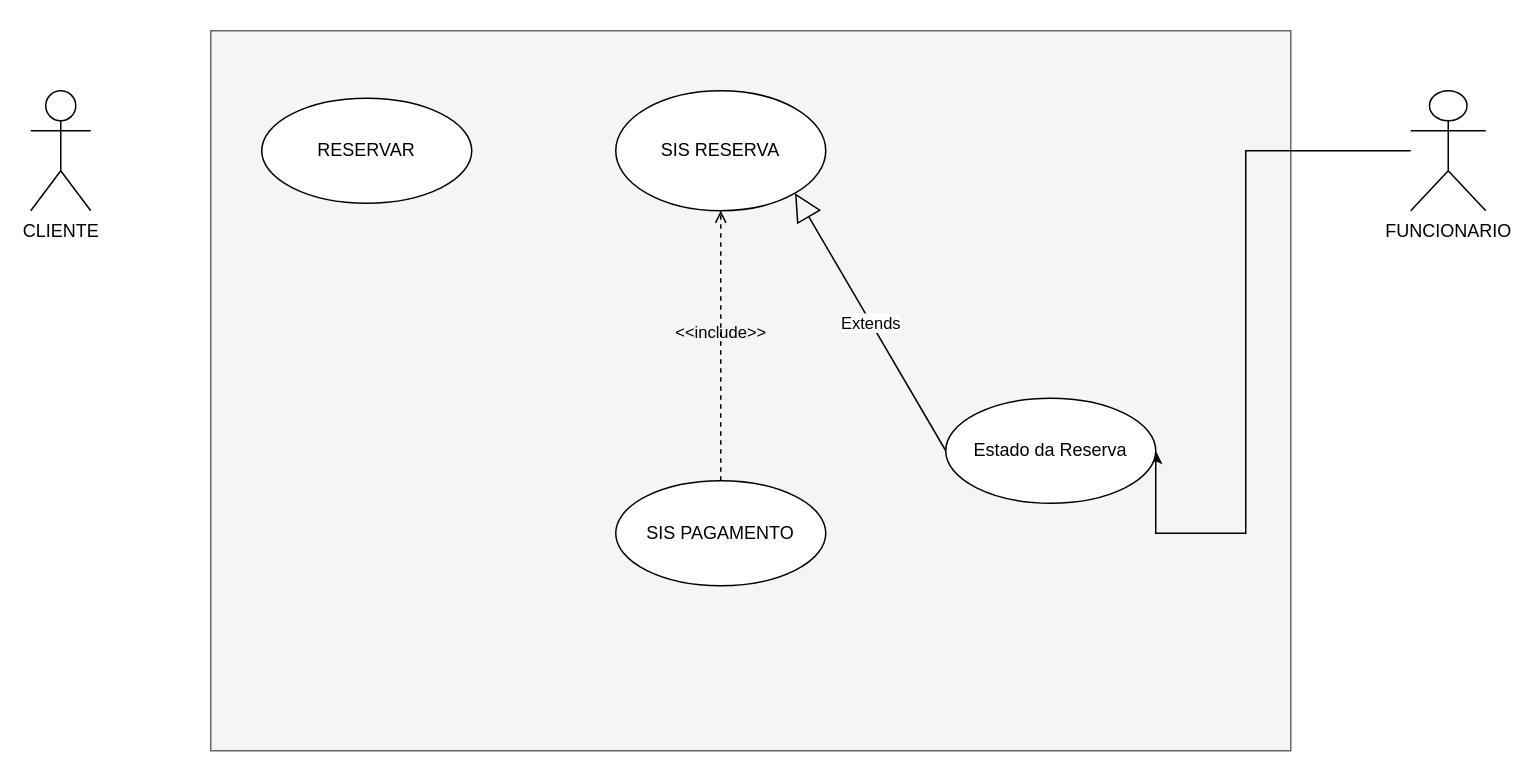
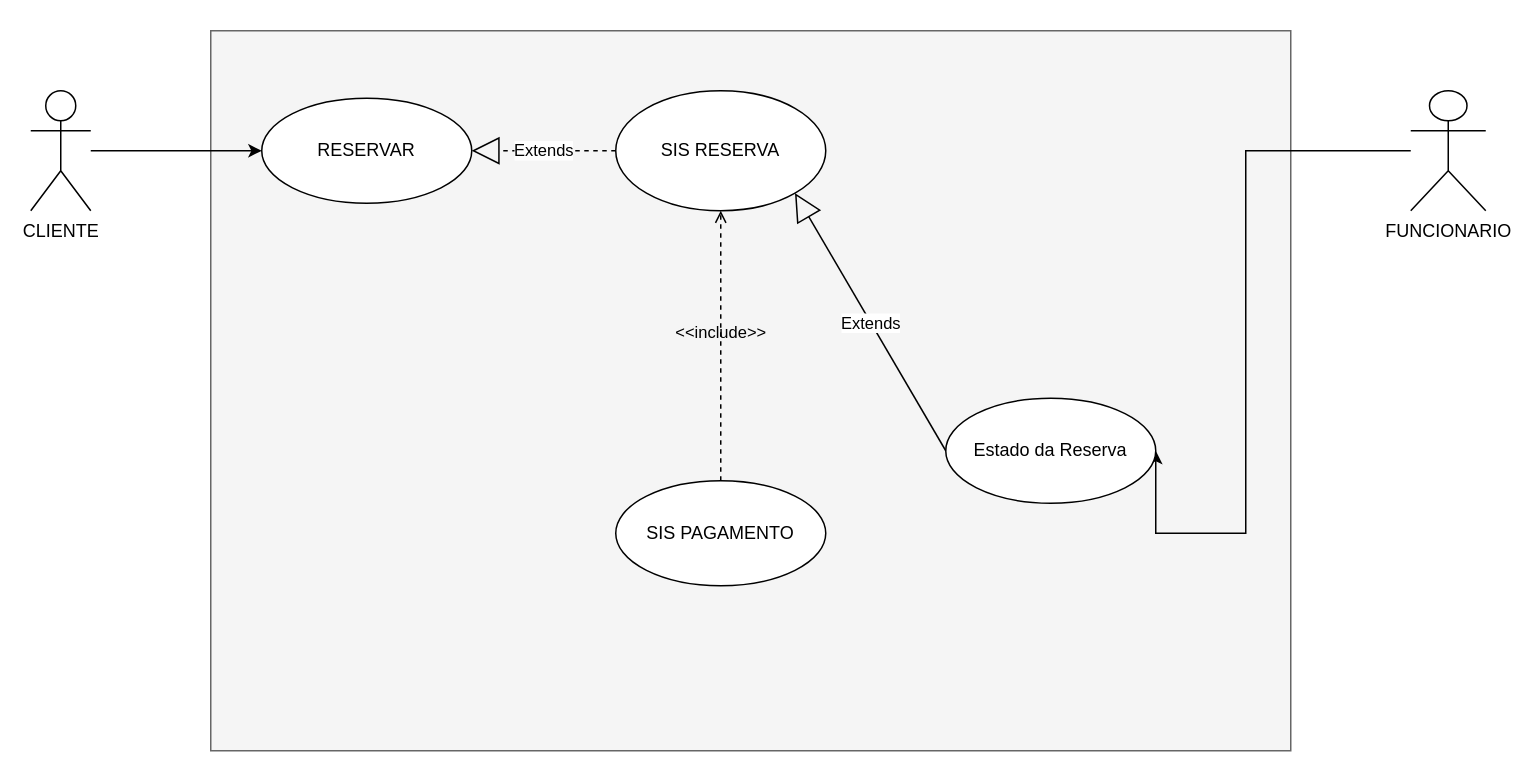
none -> (171, 151)
none -> (557, 151)
